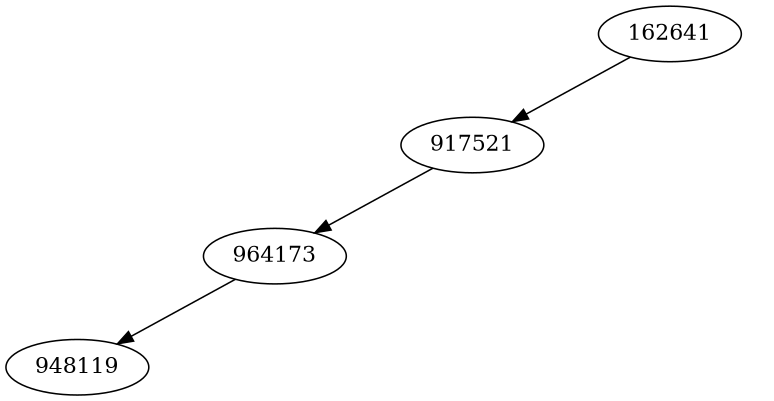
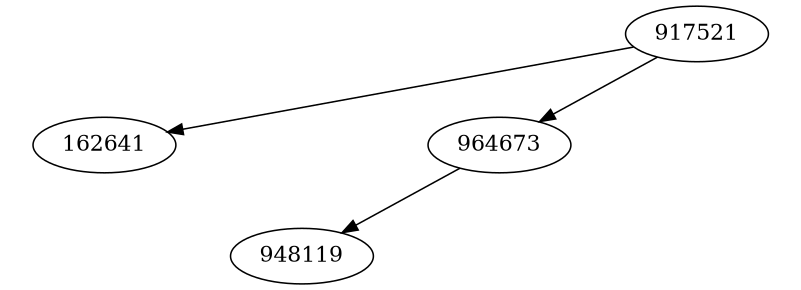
(578, 86) -> (408, 88)
(275, 256) -> (499, 145)
